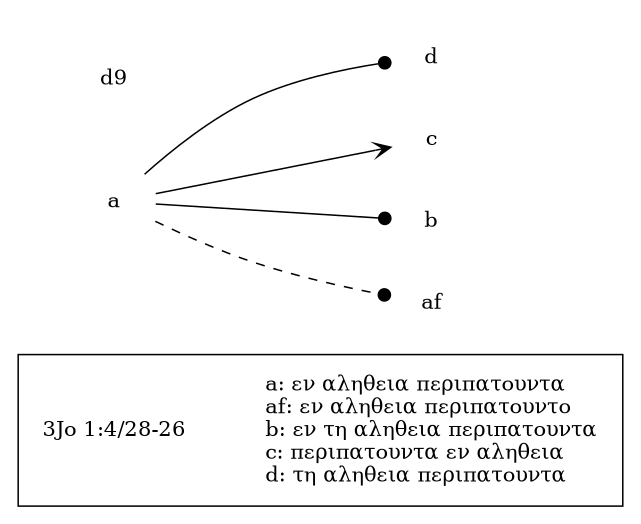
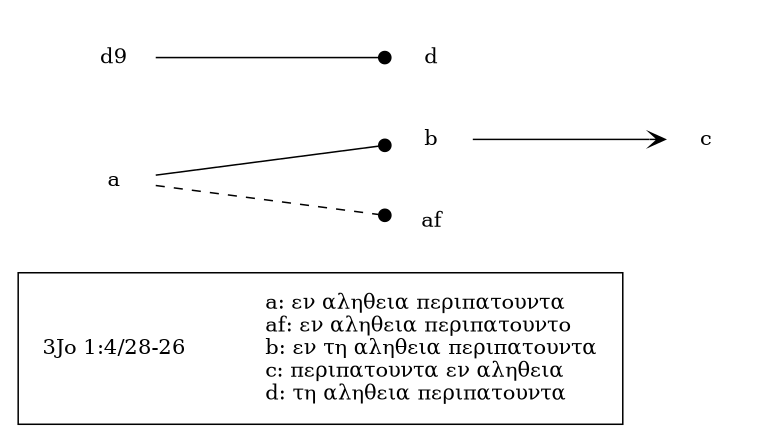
(252, 99) -> (267, 58)
(266, 172) -> (561, 139)
